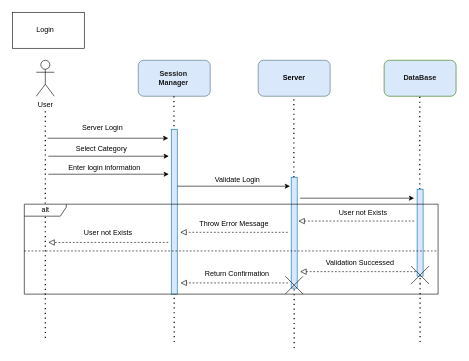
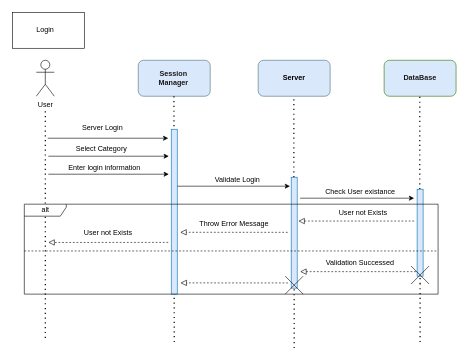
none -> (360, 192)
(237, 275) -> none
